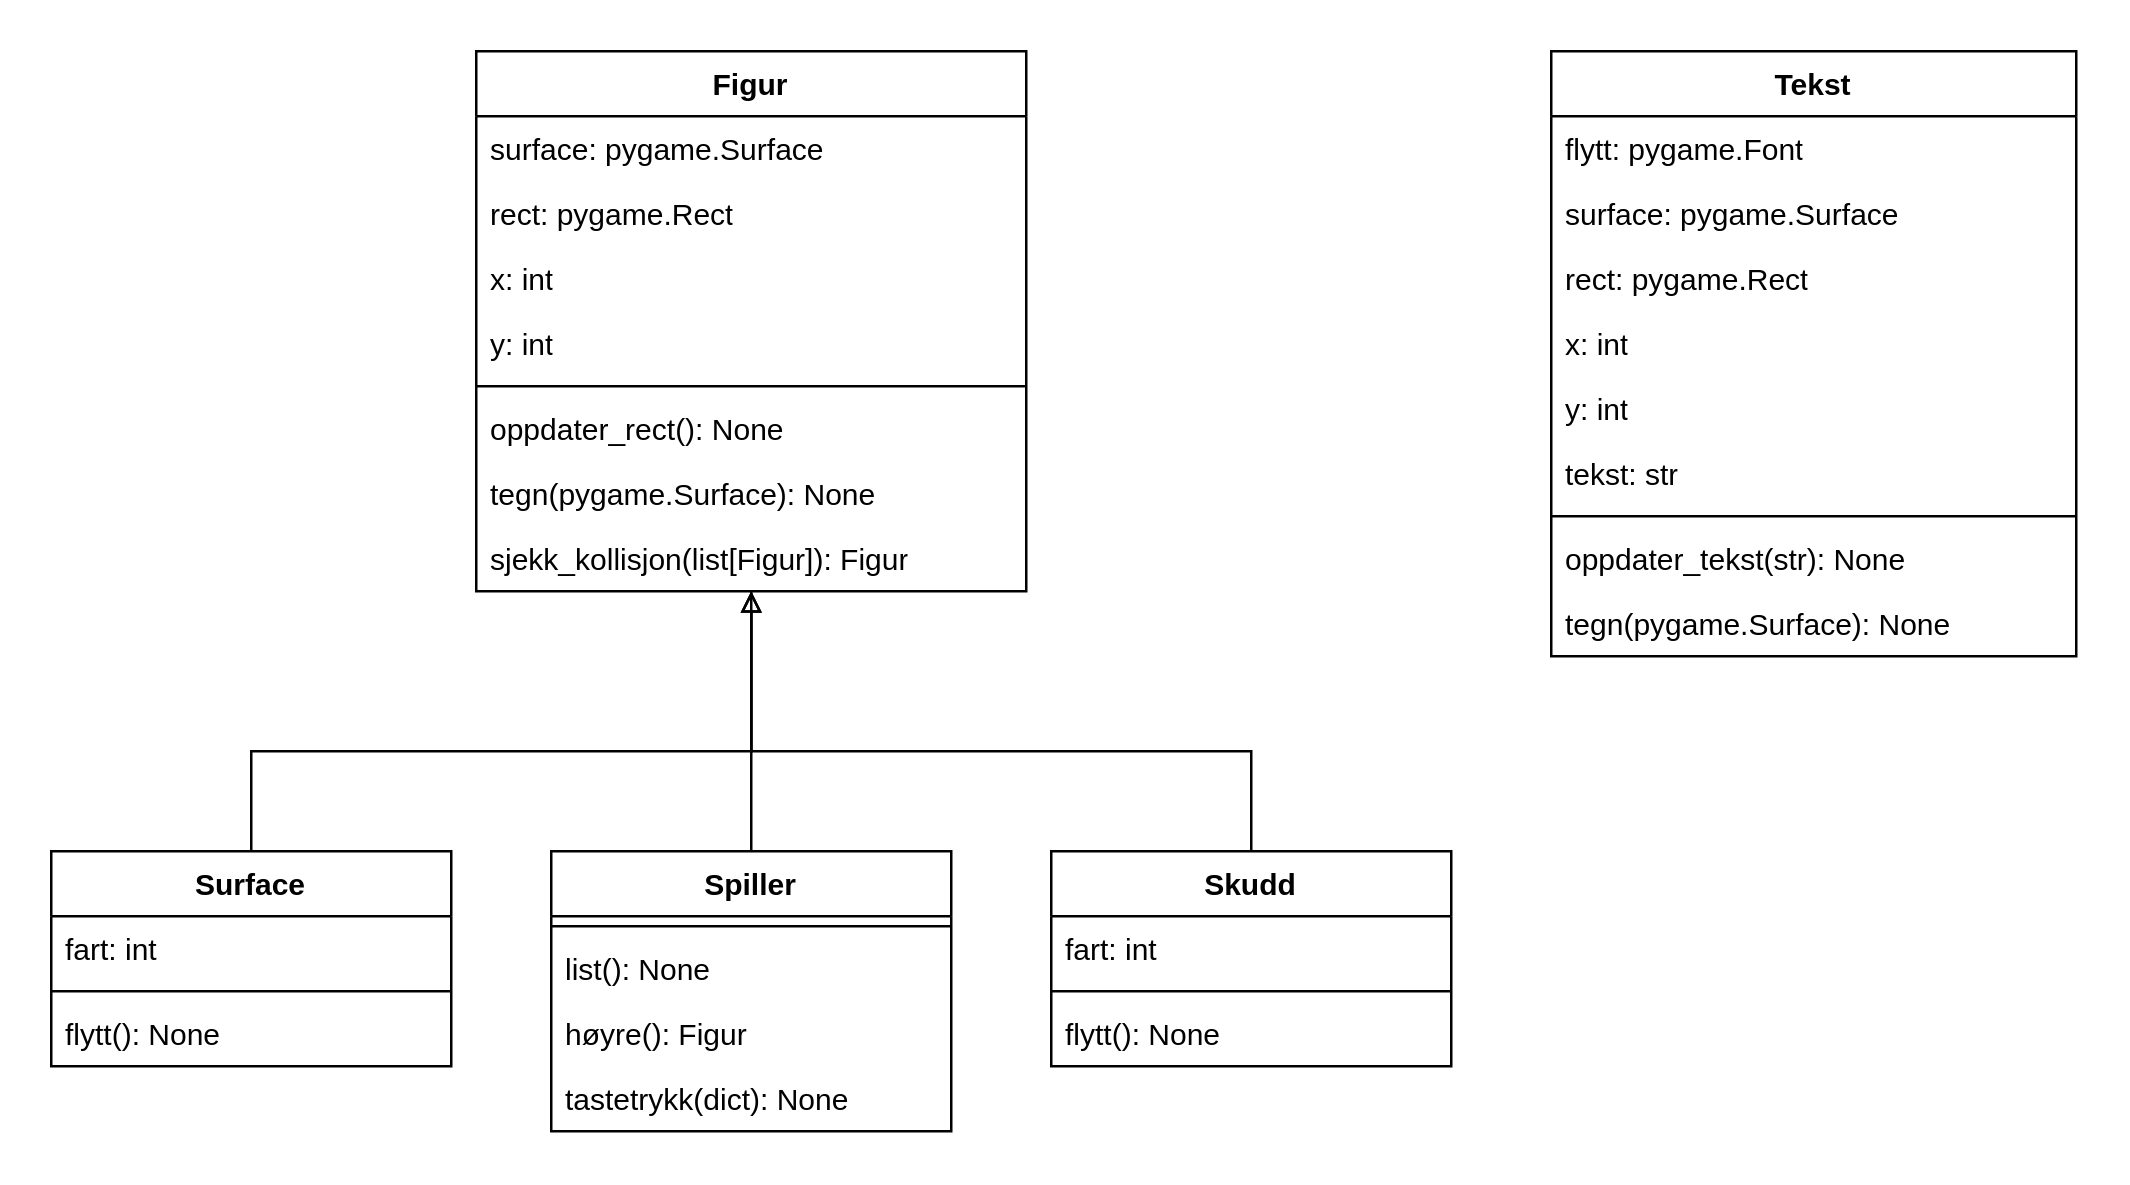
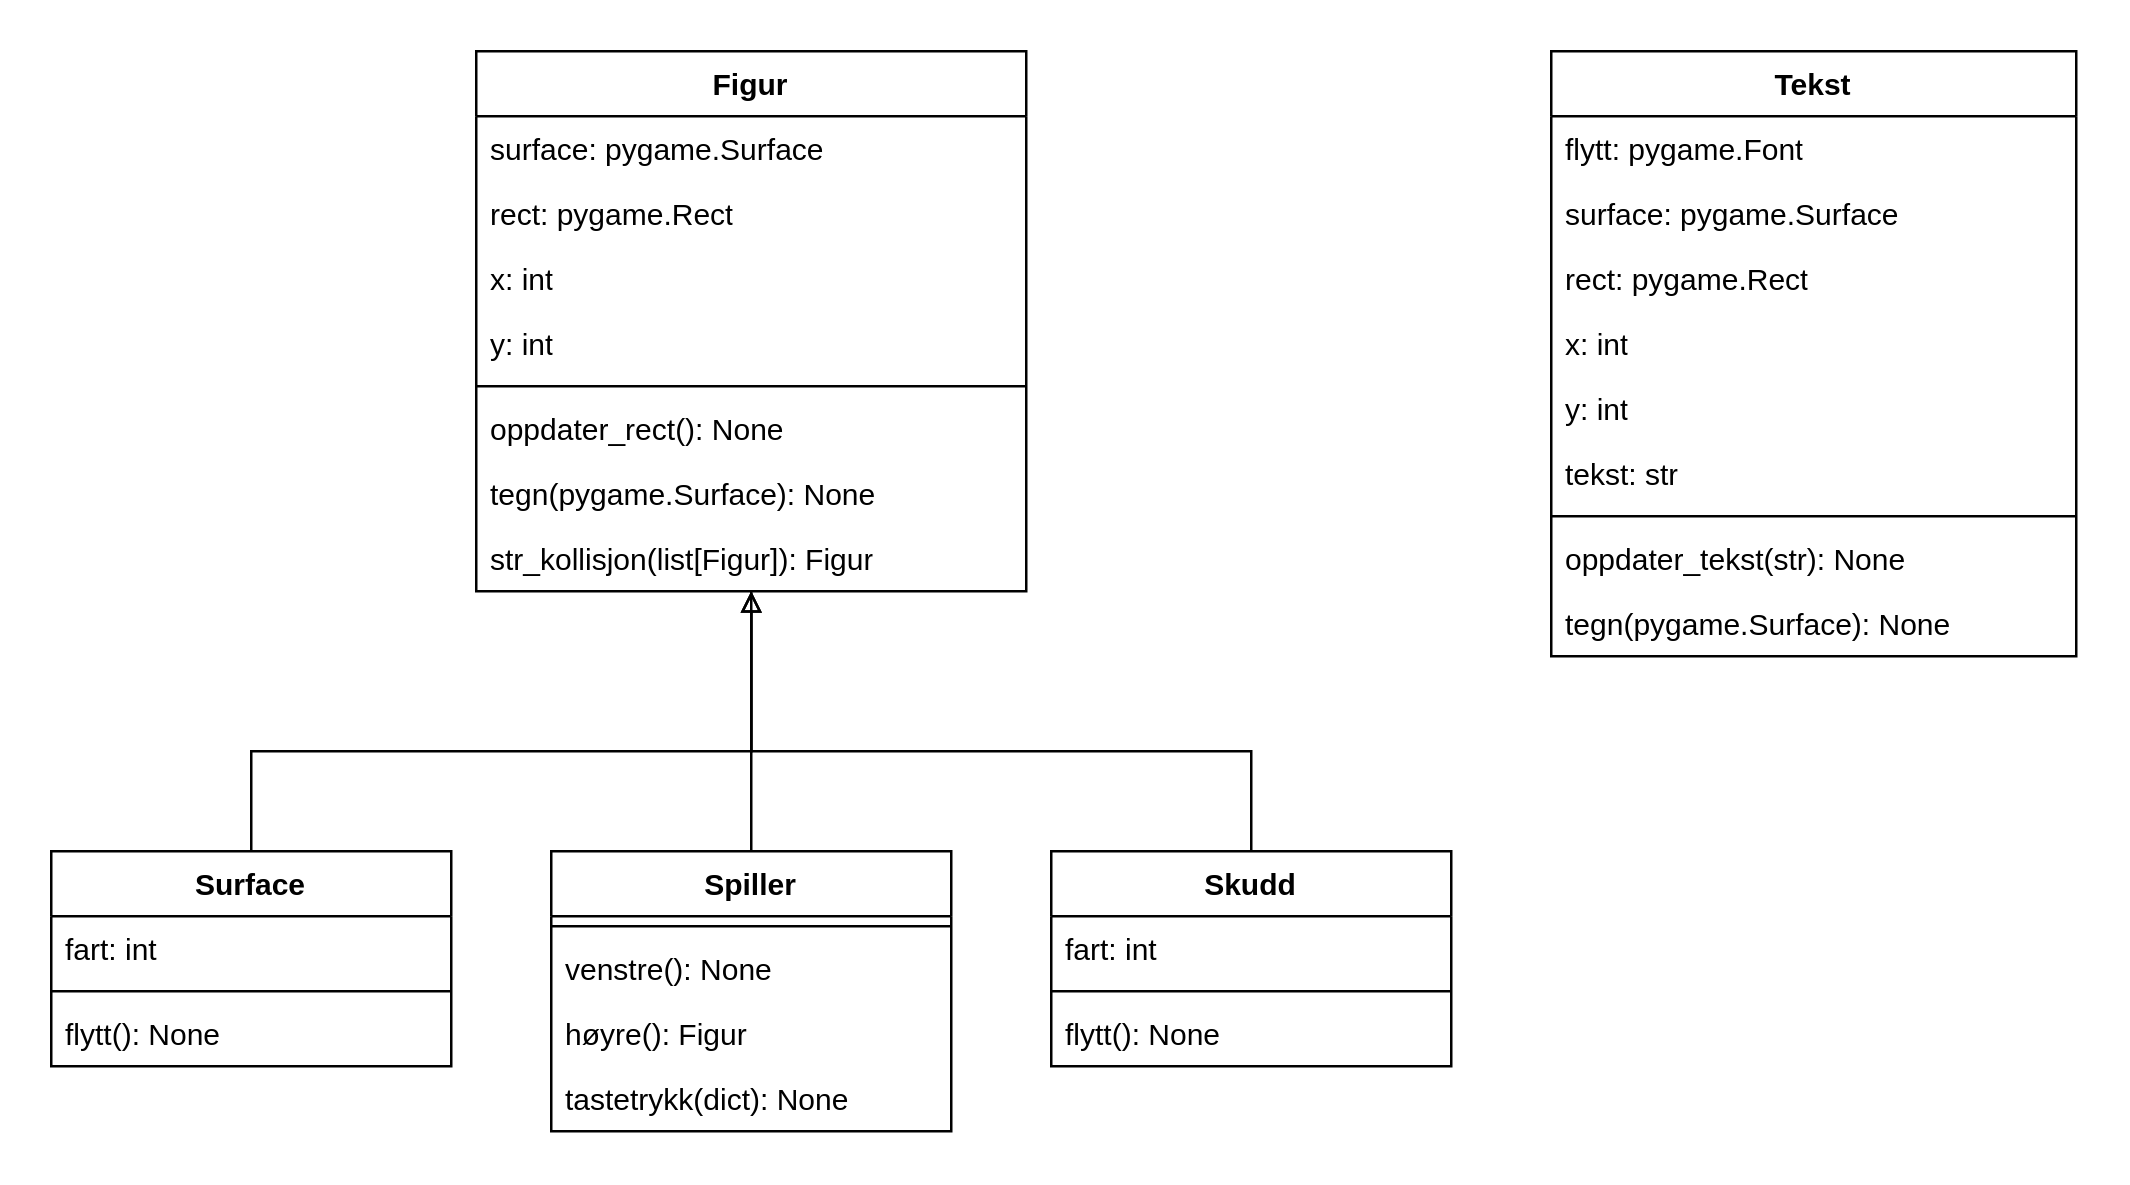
(750, 562) -> (733, 562)
(651, 972) -> (684, 972)
